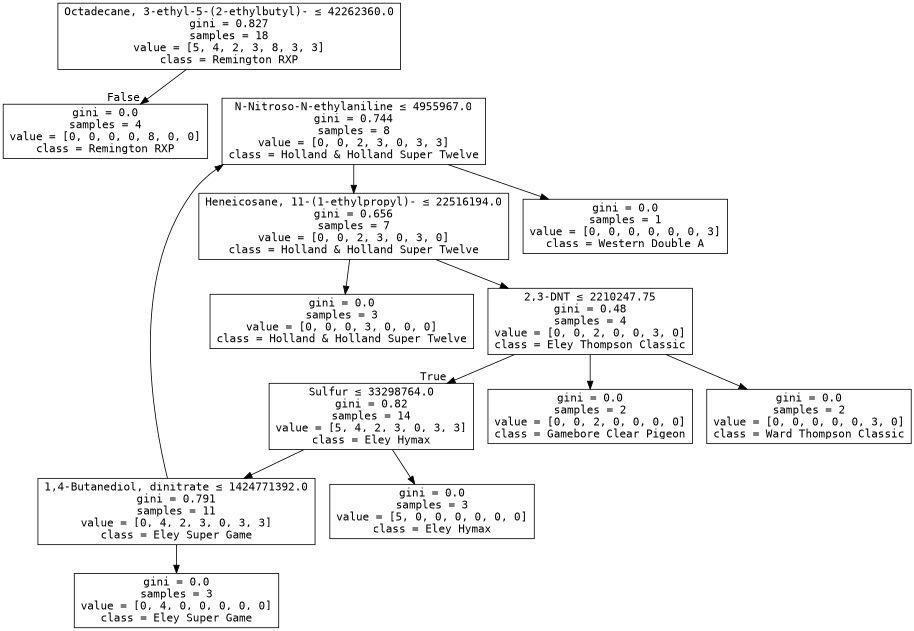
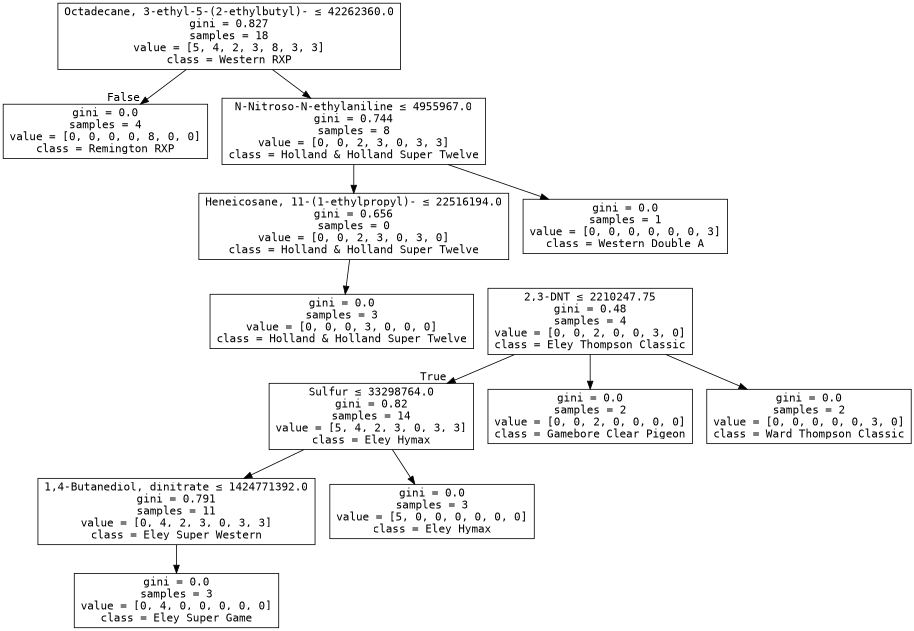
(229, 60) -> (229, 60)
(354, 226) -> (354, 226)
(468, 272) -> none
(152, 315) -> (288, 81)
(176, 535) -> (176, 535)
